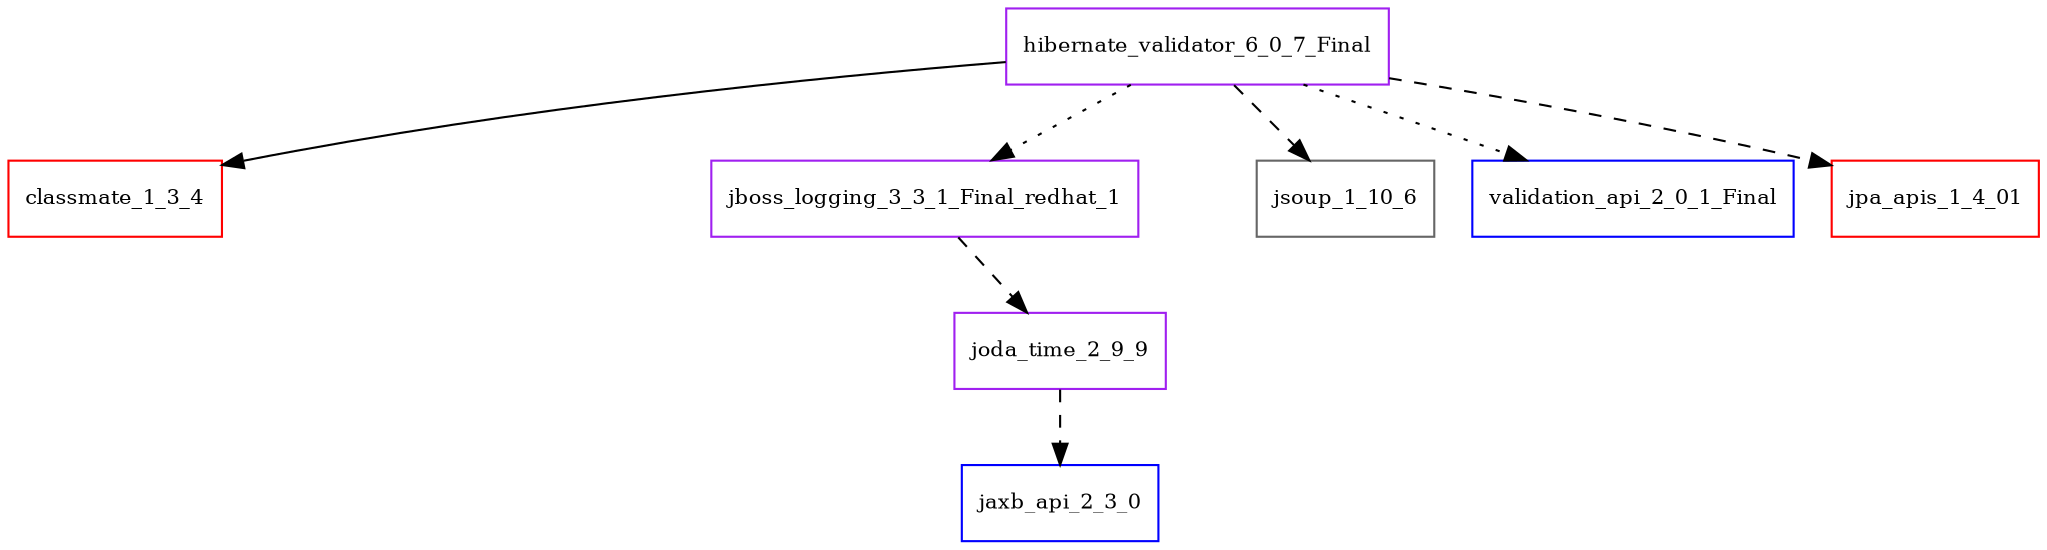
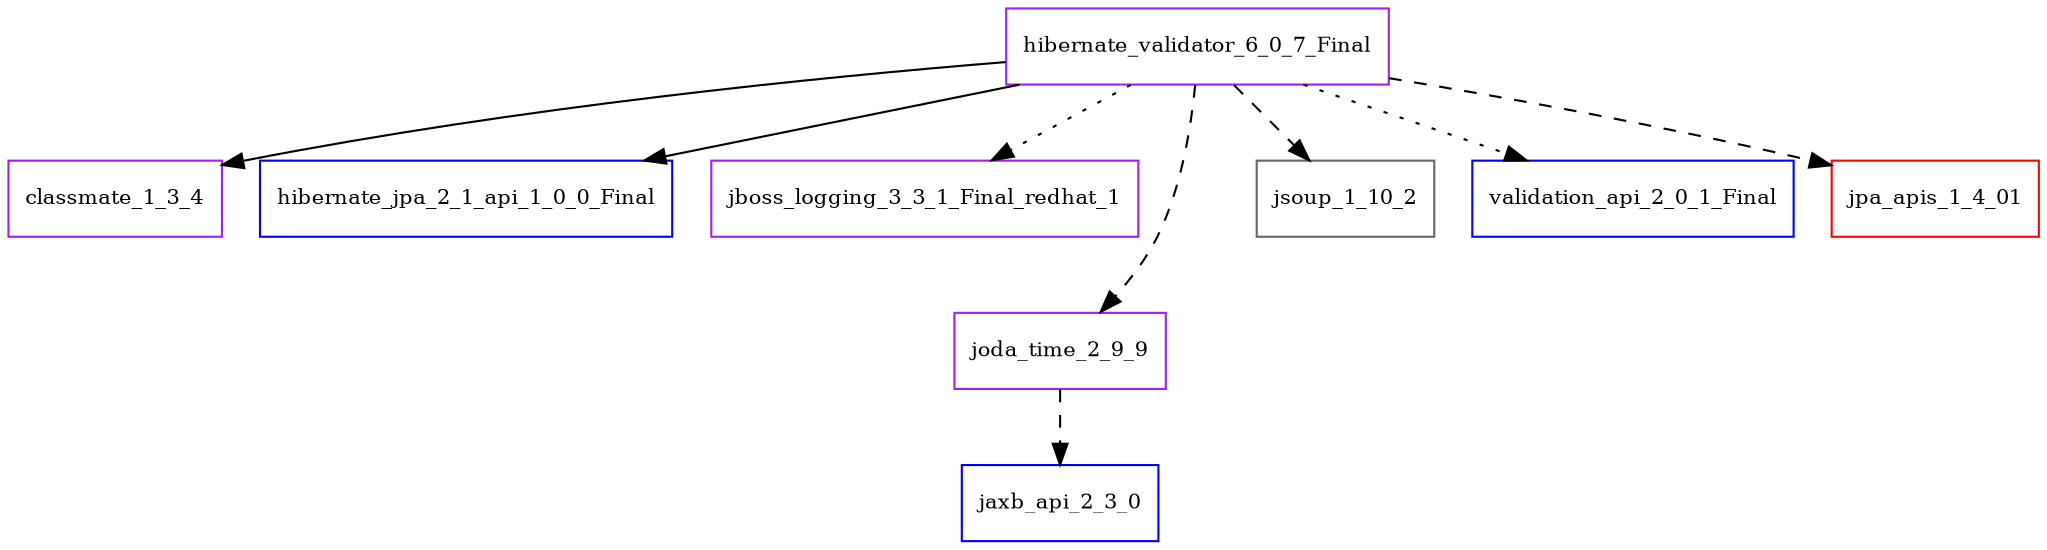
(115, 199) -> (115, 199)
none -> (466, 199)
(1345, 199) -> (1345, 199)
(985, 267) -> (1173, 198)
